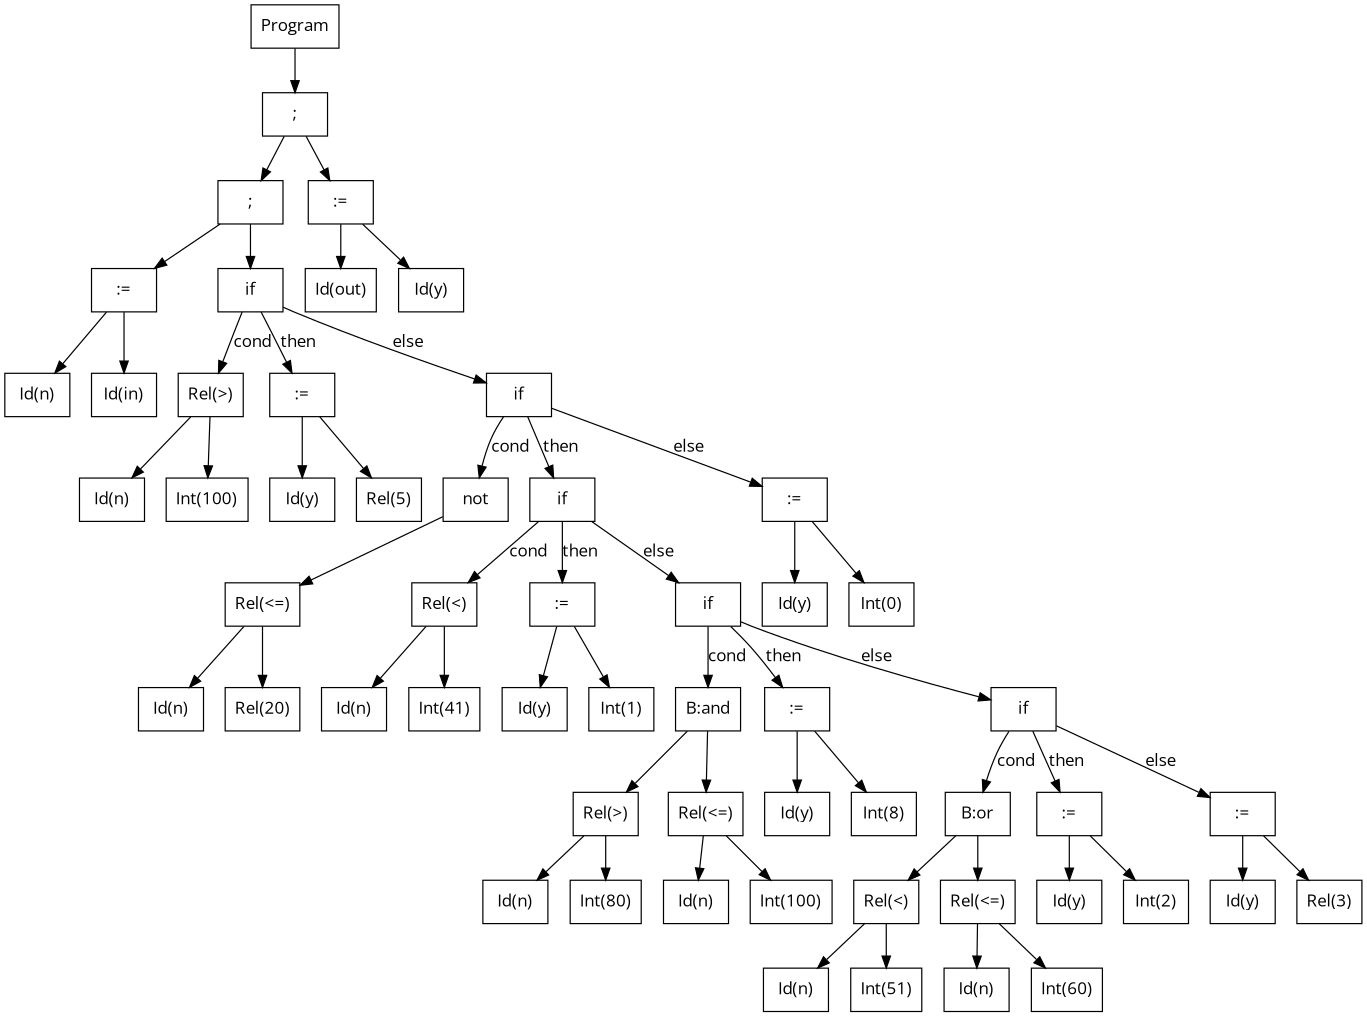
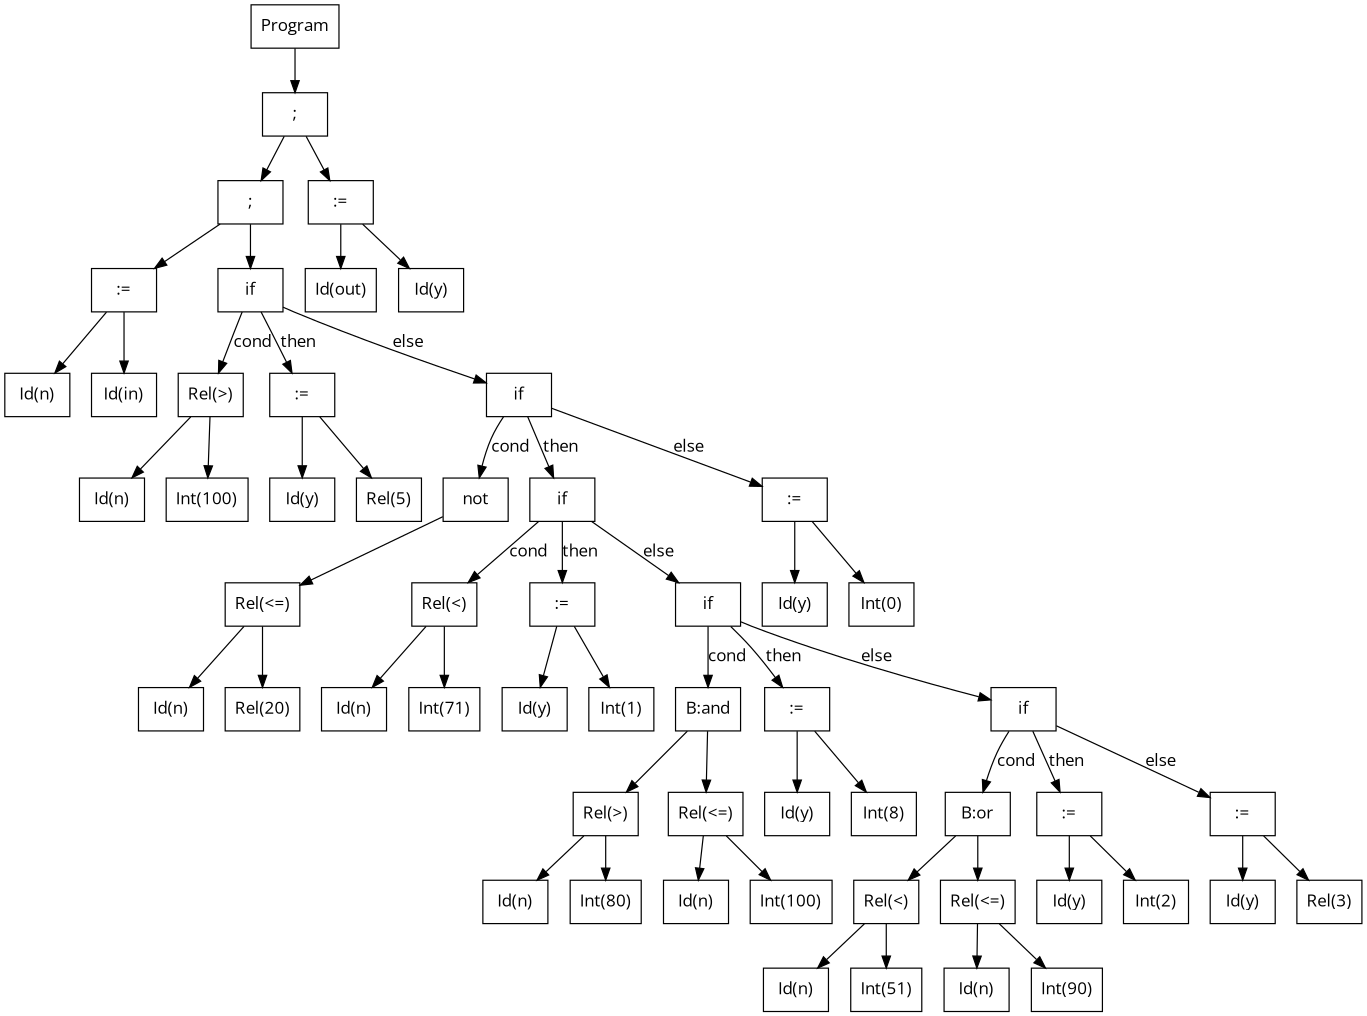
(444, 709) -> (444, 709)
(1067, 990) -> (1067, 990)
